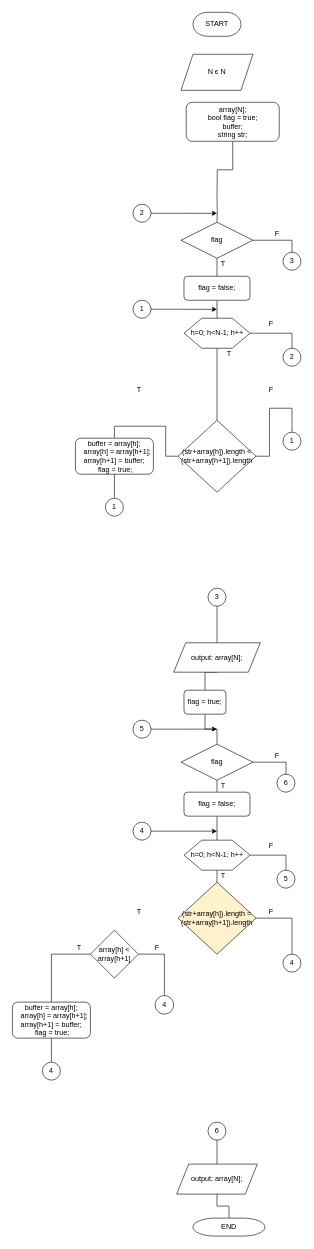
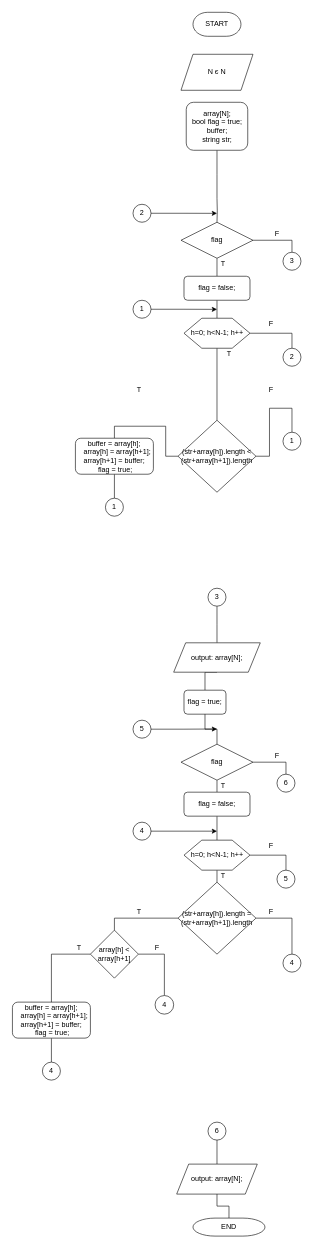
(233, 122) -> (217, 126)
none -> (141, 918)
(217, 918) -> (217, 918)
